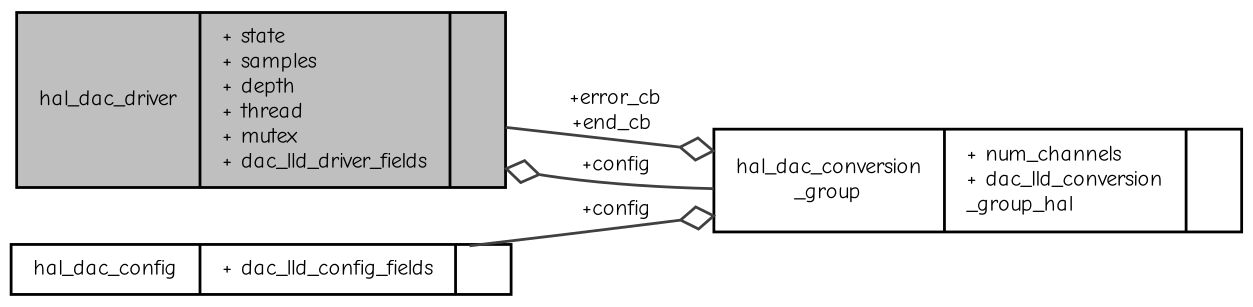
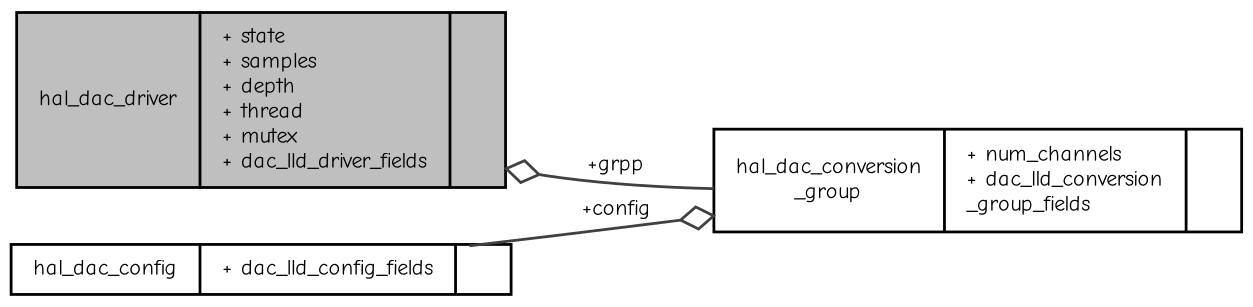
(593, 137) -> none
(612, 165) -> (612, 165)
(1021, 204) -> (1029, 204)
